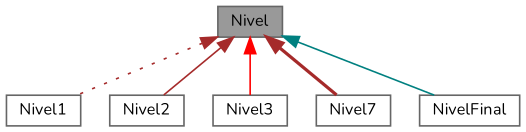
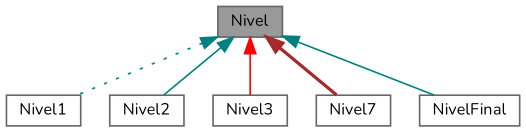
(140, 69) -> (140, 69)
(192, 71) -> (192, 71)
